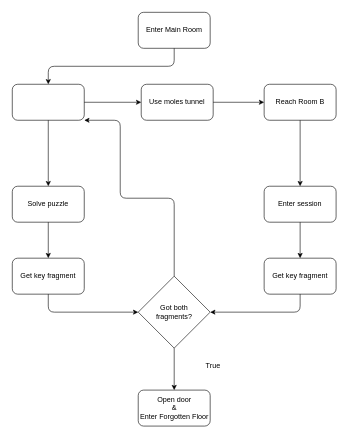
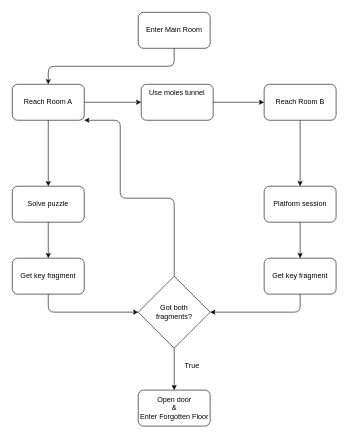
none -> (48, 102)
(177, 102) -> (177, 93)
(300, 204) -> (300, 204)
(213, 366) -> (192, 366)
